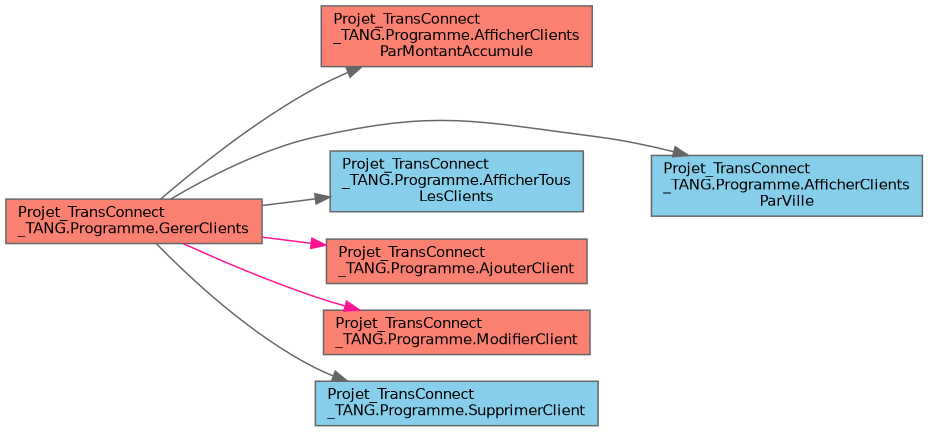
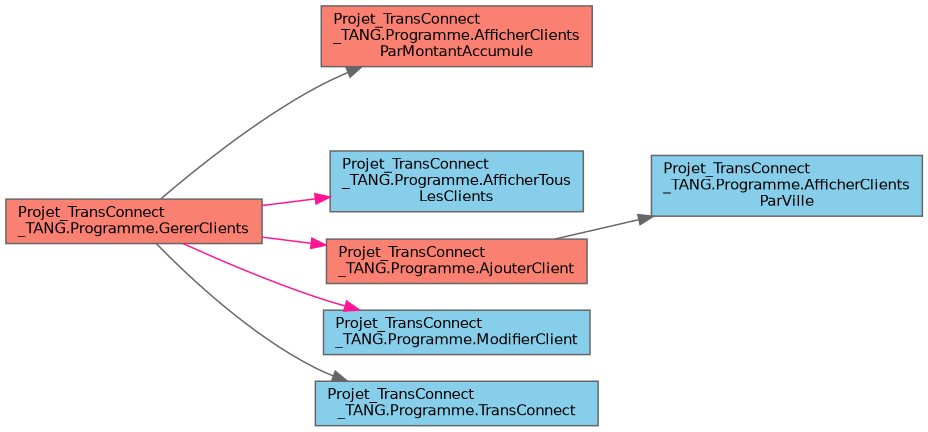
(416, 121) -> (597, 229)
(289, 202) -> (289, 202)
(457, 332) -> (457, 332)
(457, 403) -> (457, 403)
